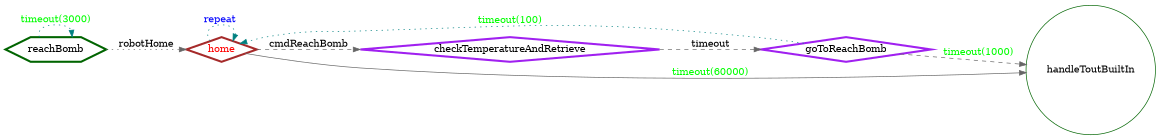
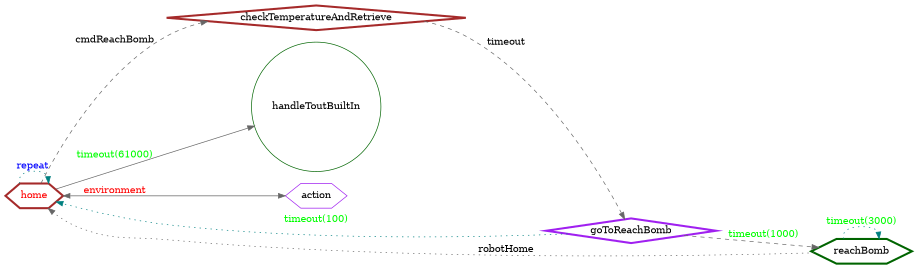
(222, 49) -> (34, 196)
(510, 49) -> (316, 18)
(960, 59) -> (748, 241)
(710, 72) -> (115, 155)
none -> (316, 196)
